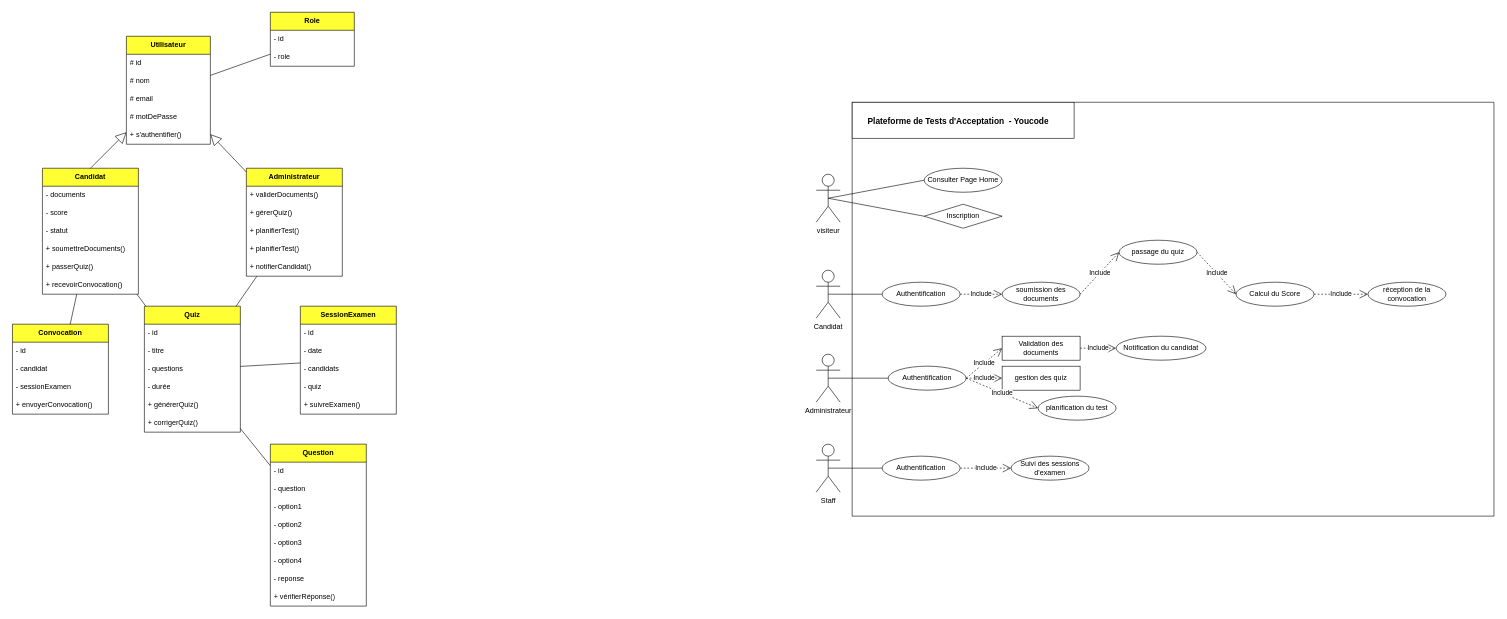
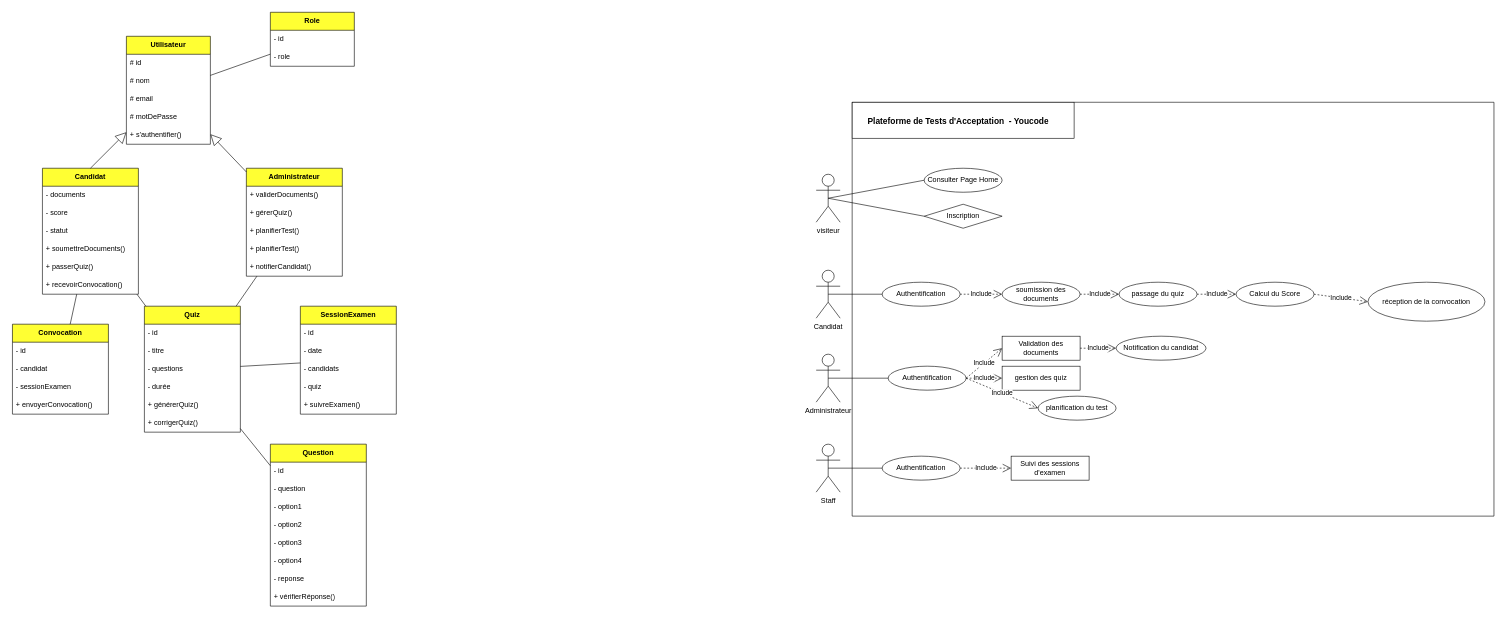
(1158, 252) -> (1158, 294)
(1407, 294) -> (1427, 302)
(1050, 468) -> (1050, 468)
